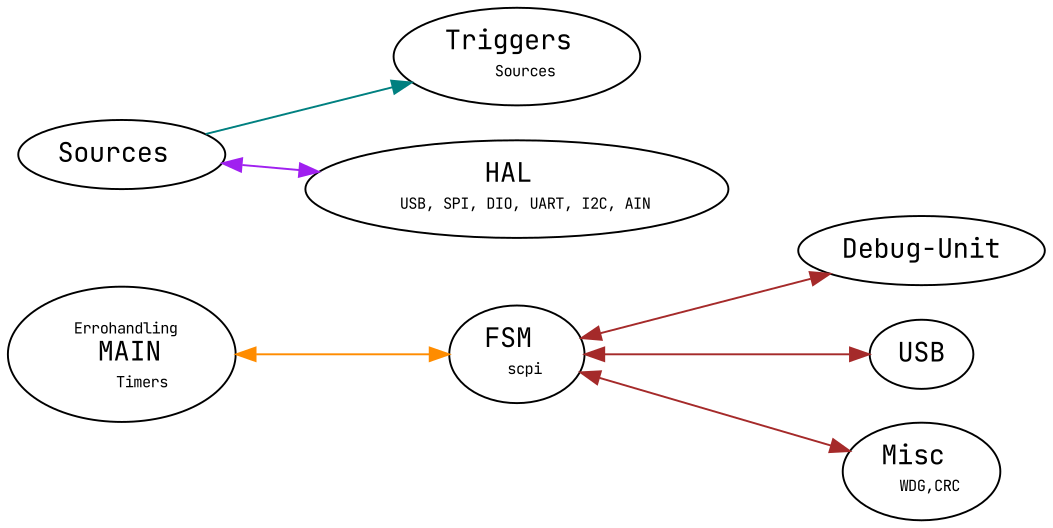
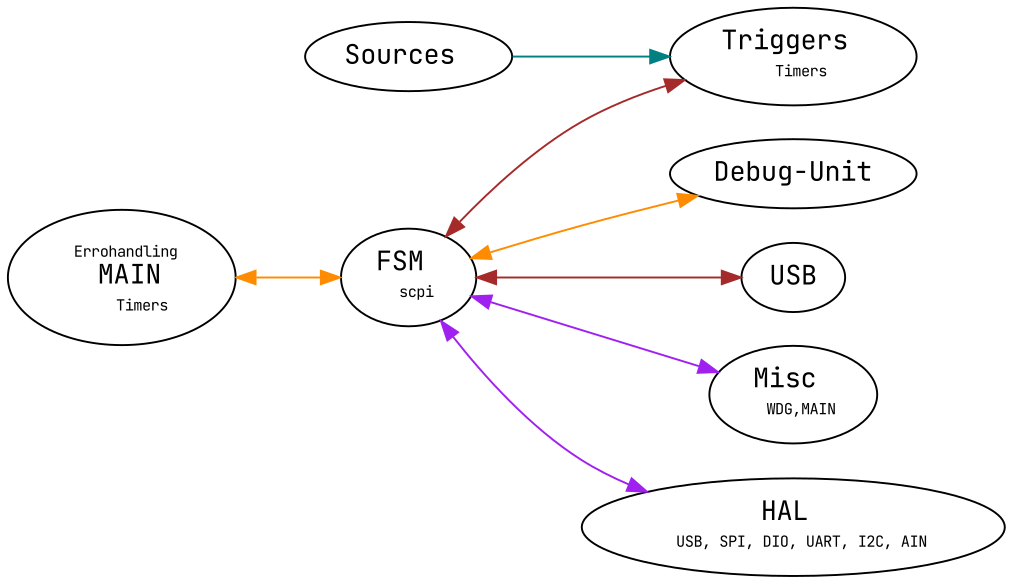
(526, 72) -> (802, 72)
none -> (554, 140)
(271, 168) -> (532, 422)
(706, 306) -> (584, 225)
(715, 412) -> (595, 334)
(930, 486) -> (802, 410)
